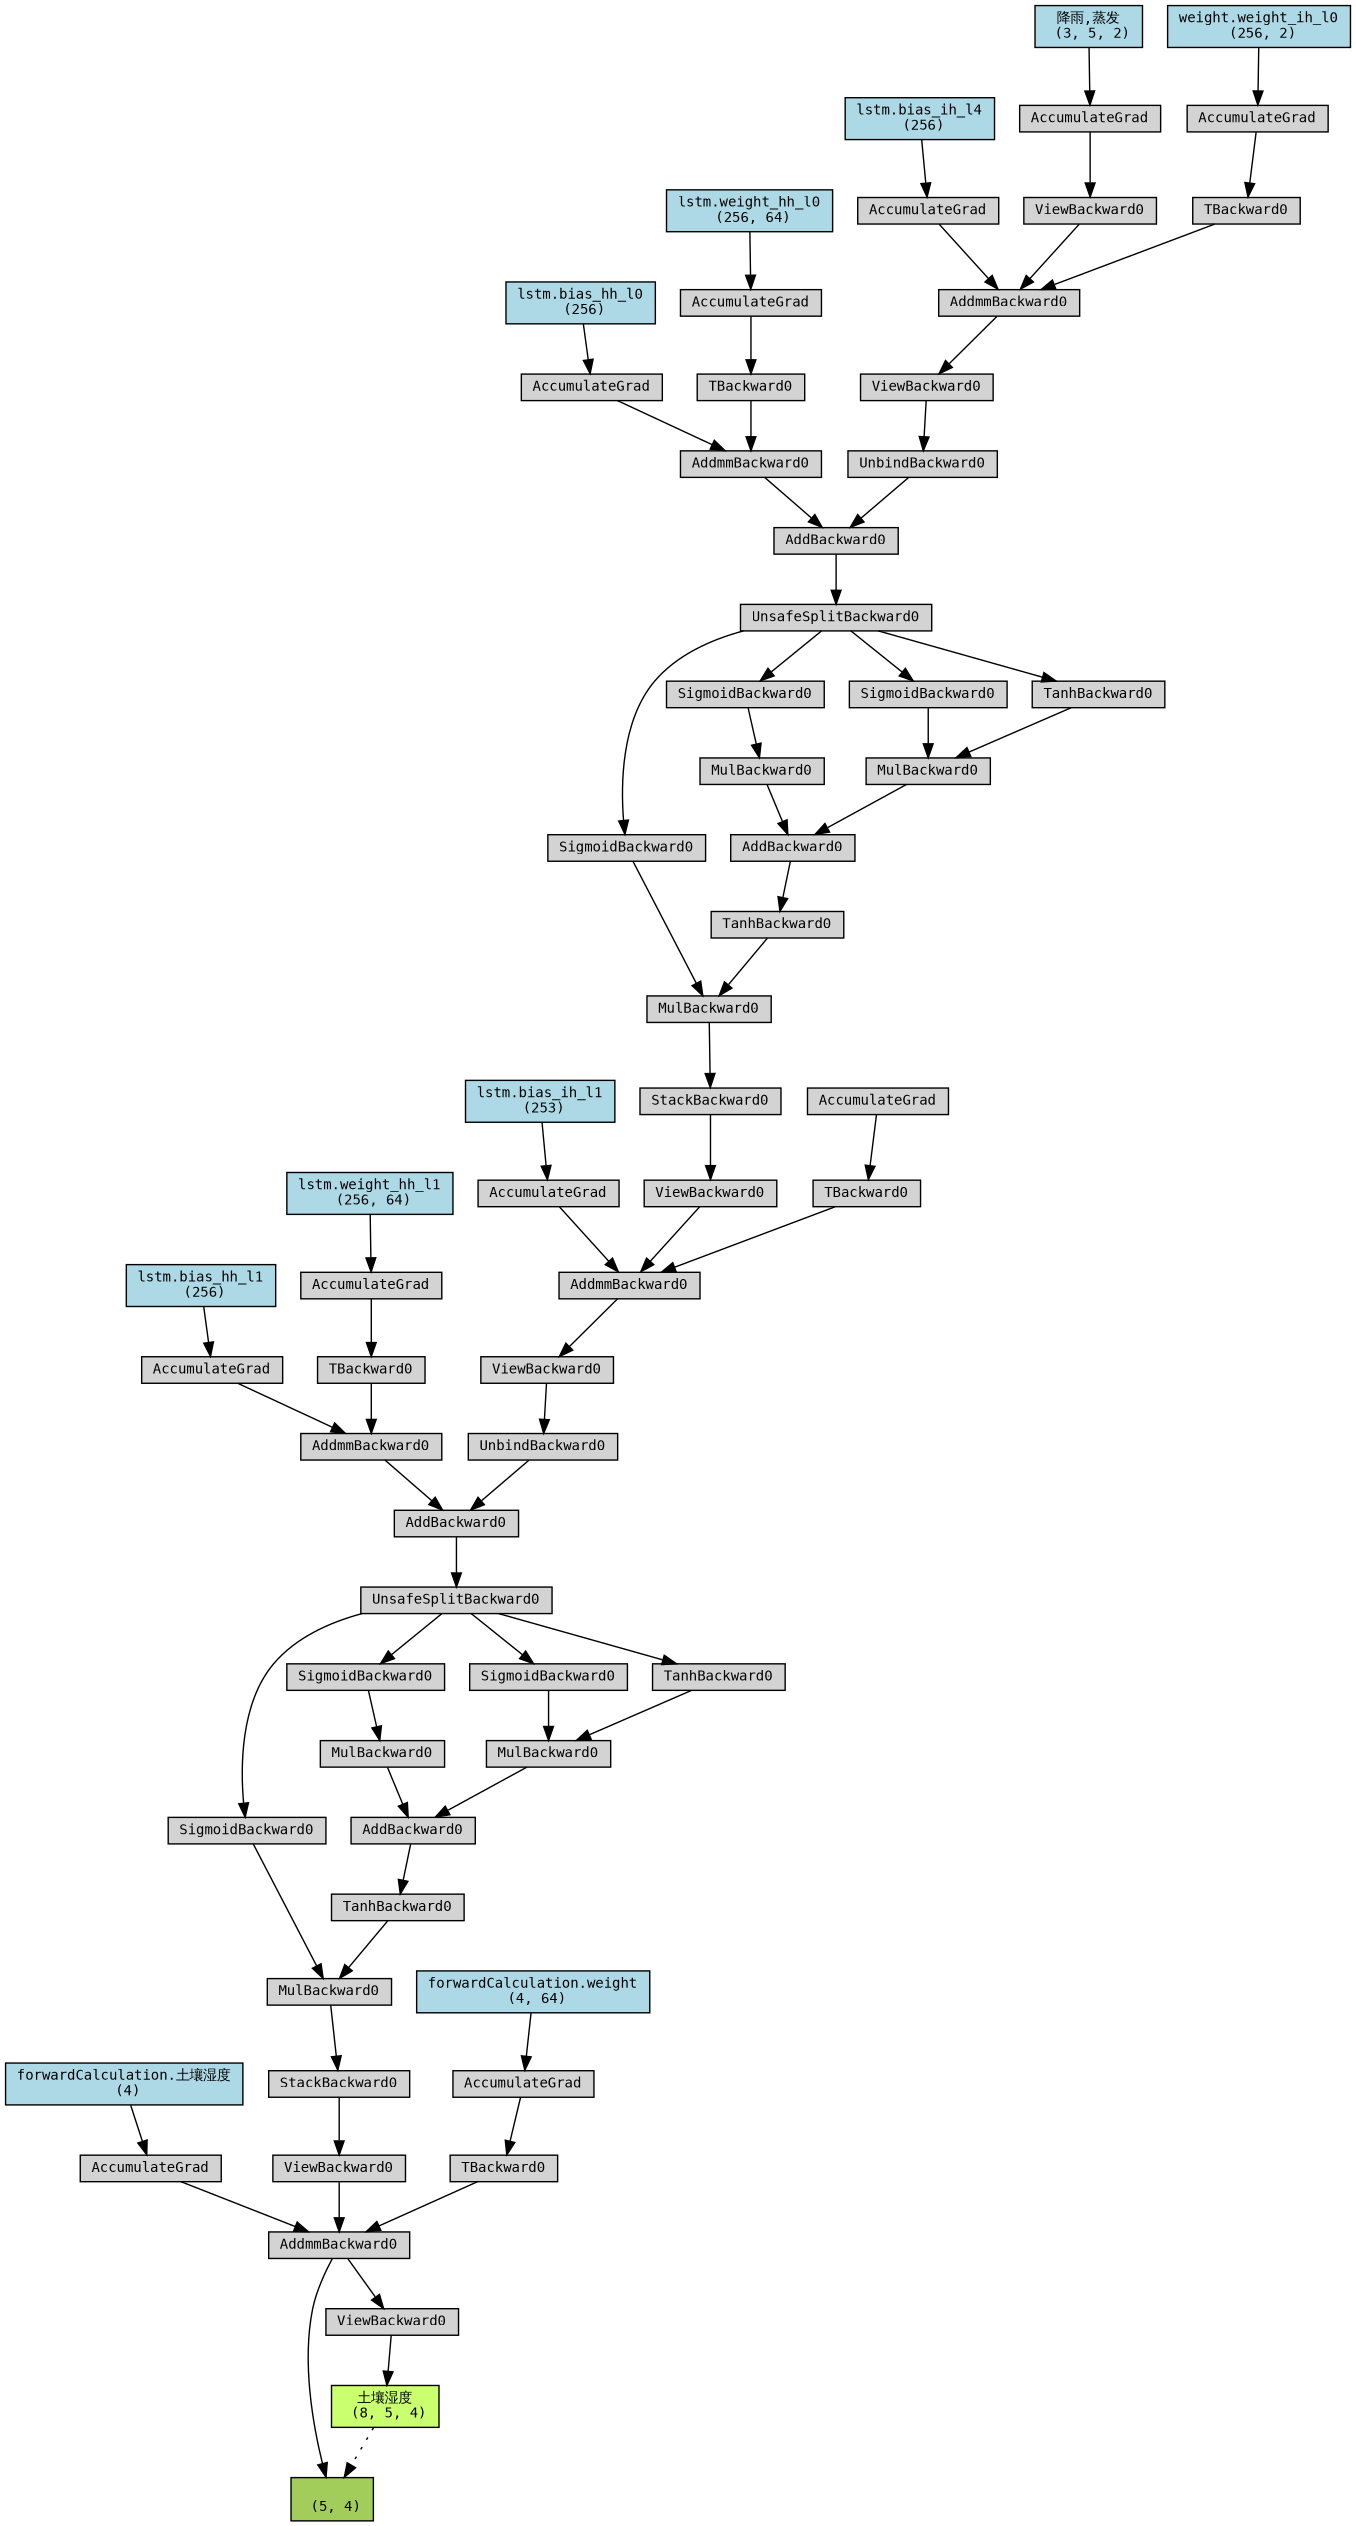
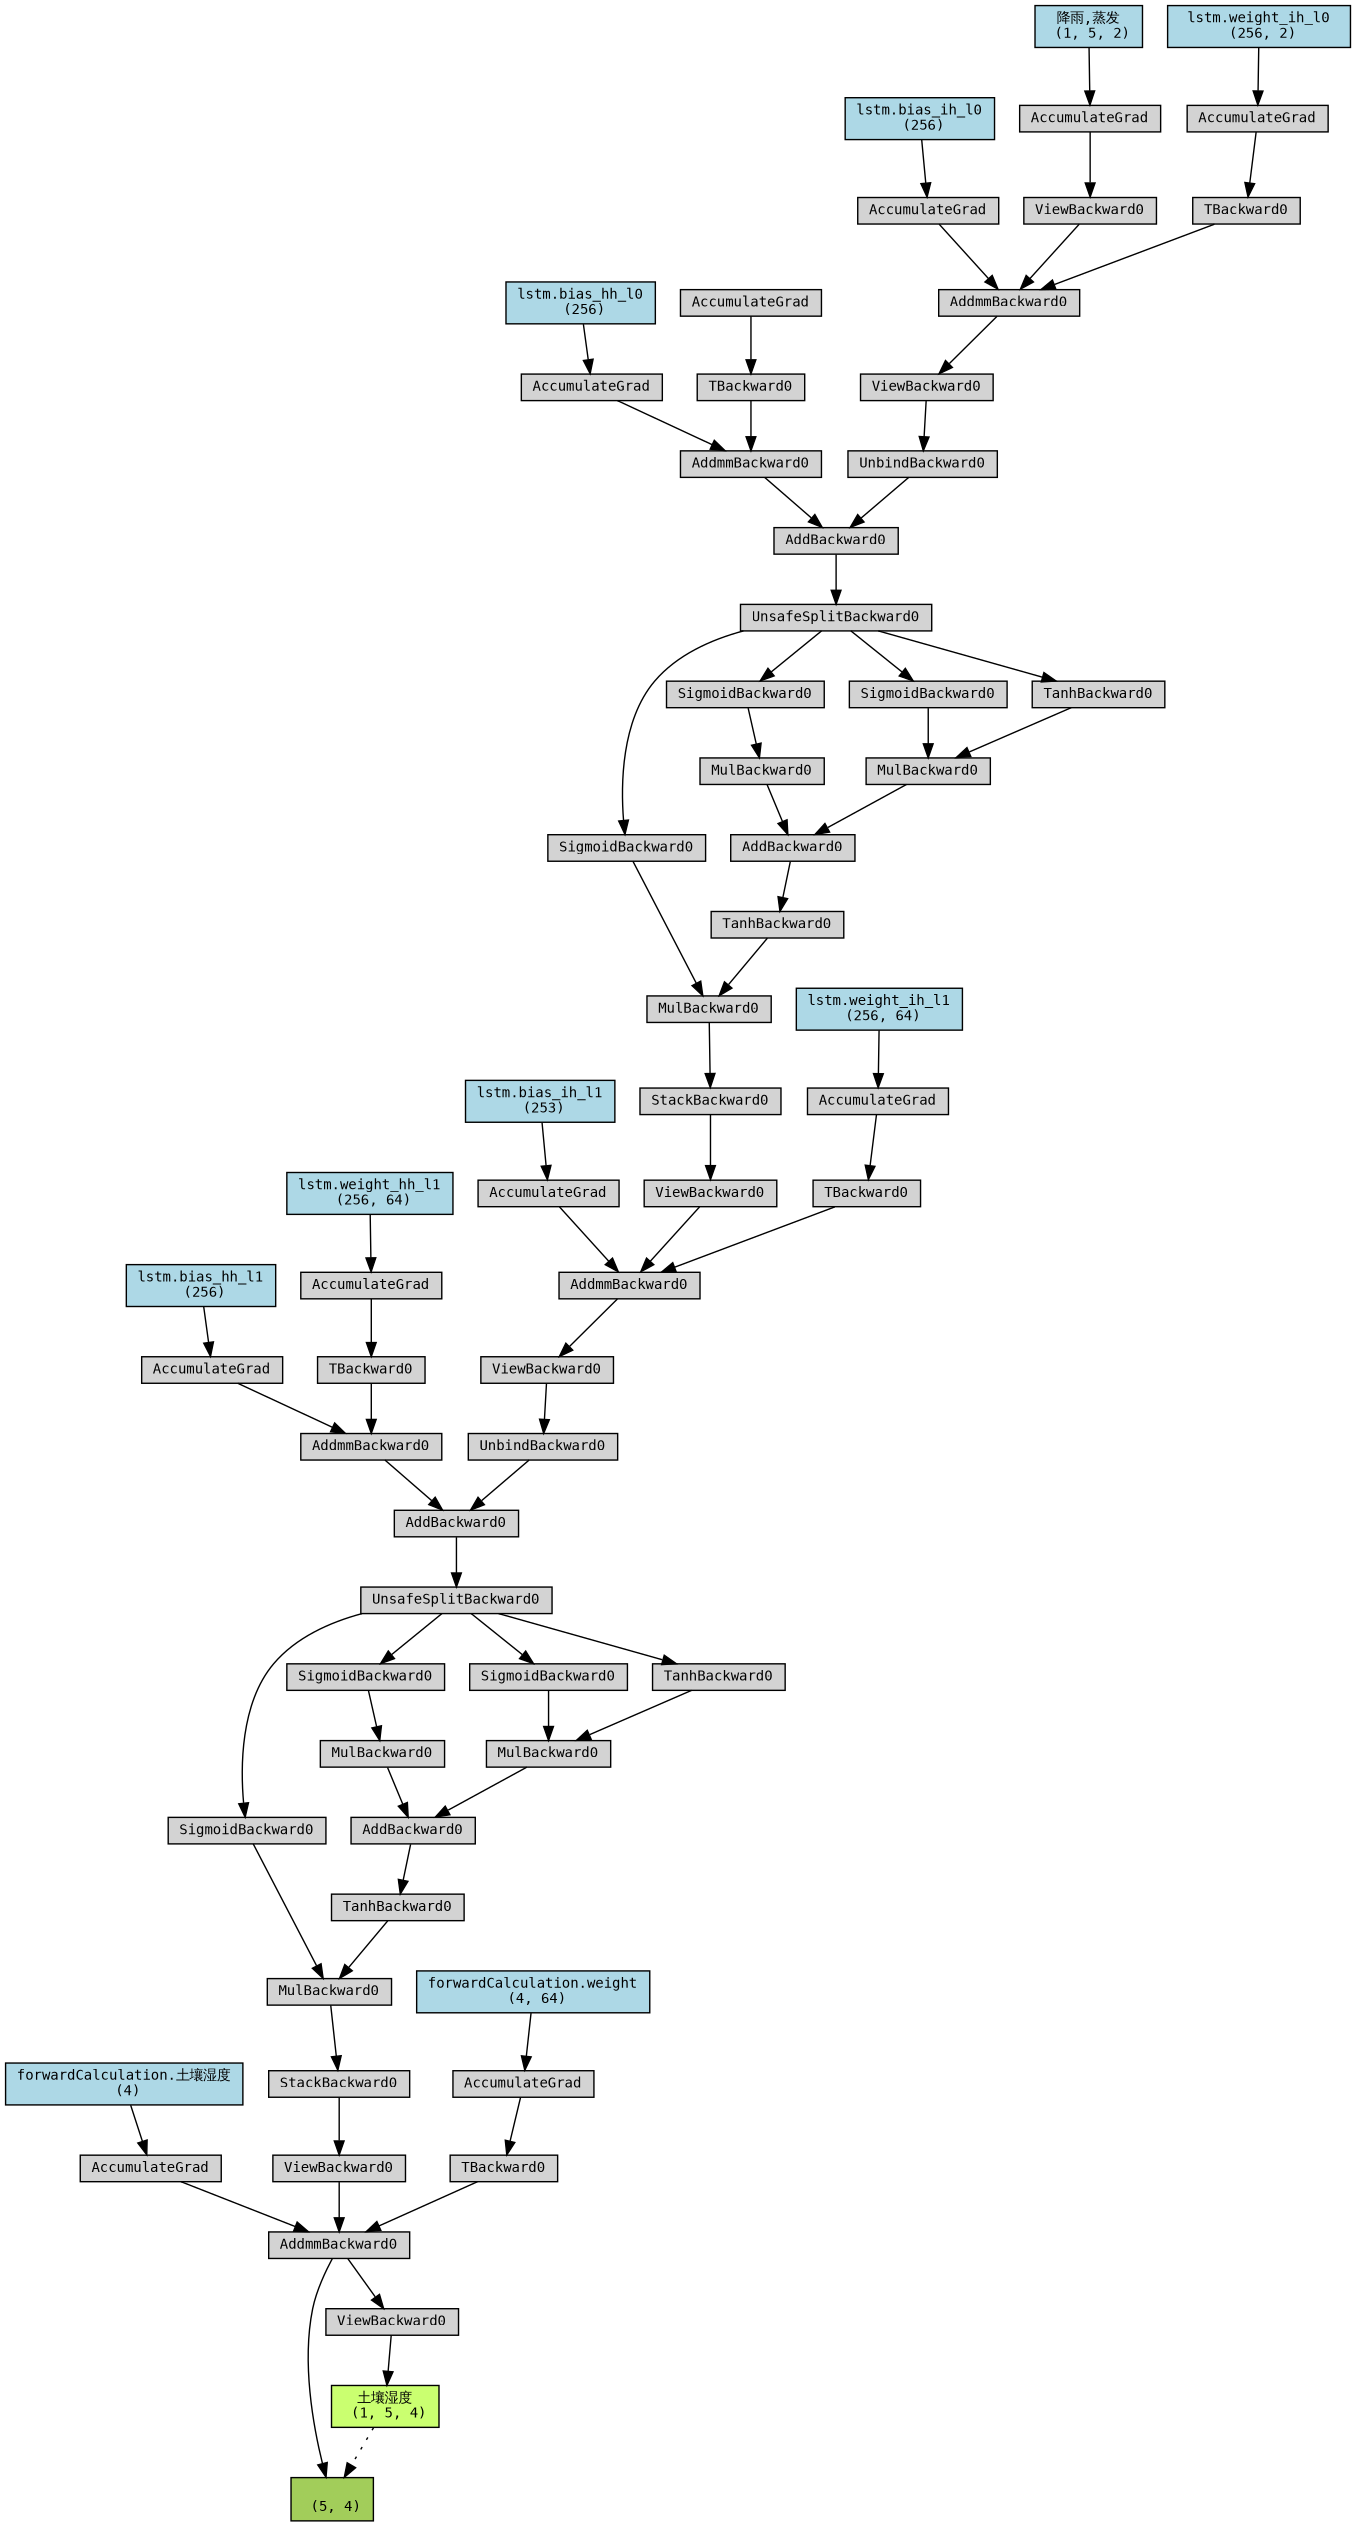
(1089, 27) -> (1089, 27)
(1259, 27) -> (1259, 27)
(920, 119) -> (920, 119)
(750, 211) -> none
none -> (879, 1009)
(385, 2406) -> (385, 2406)
